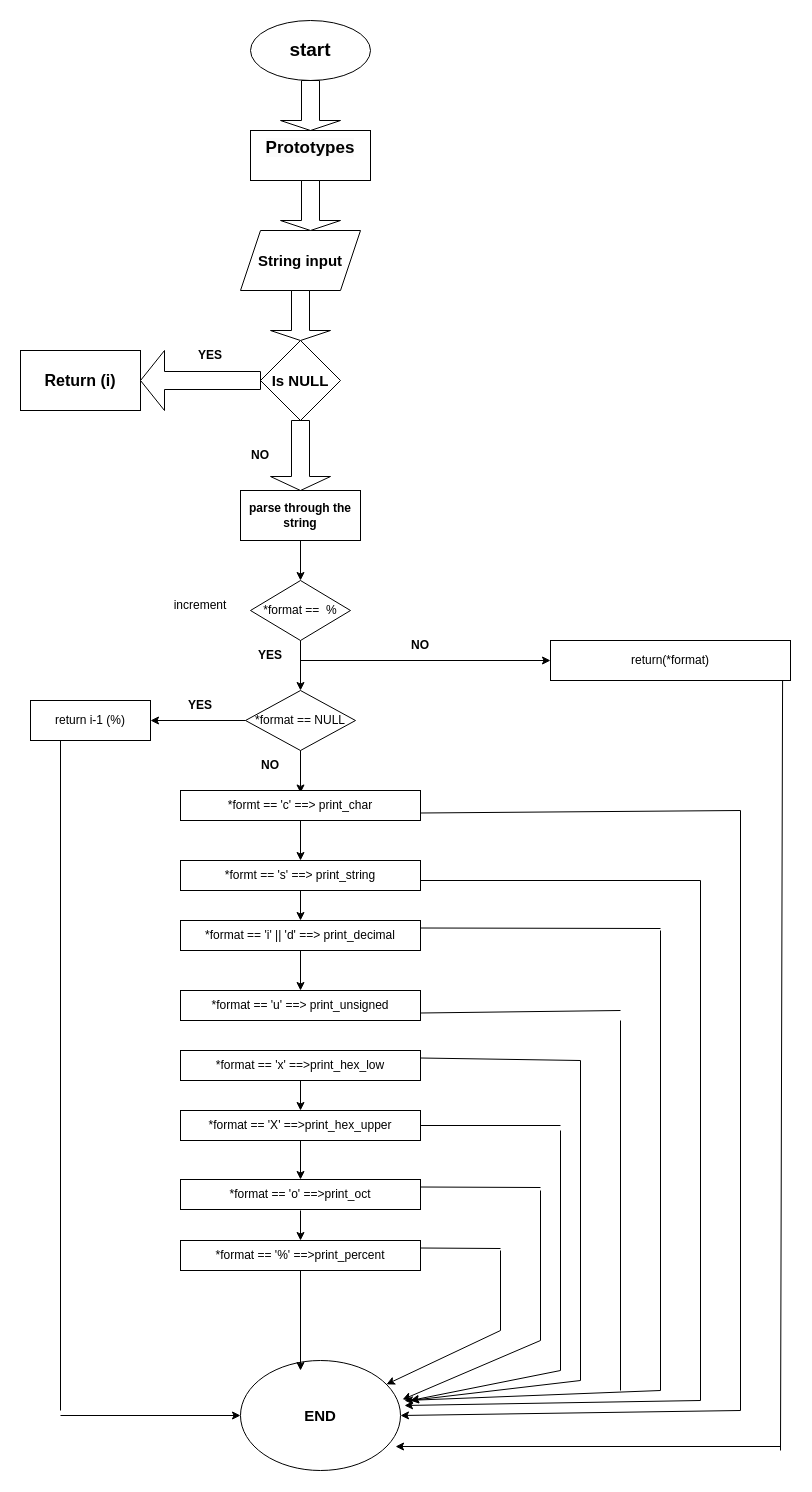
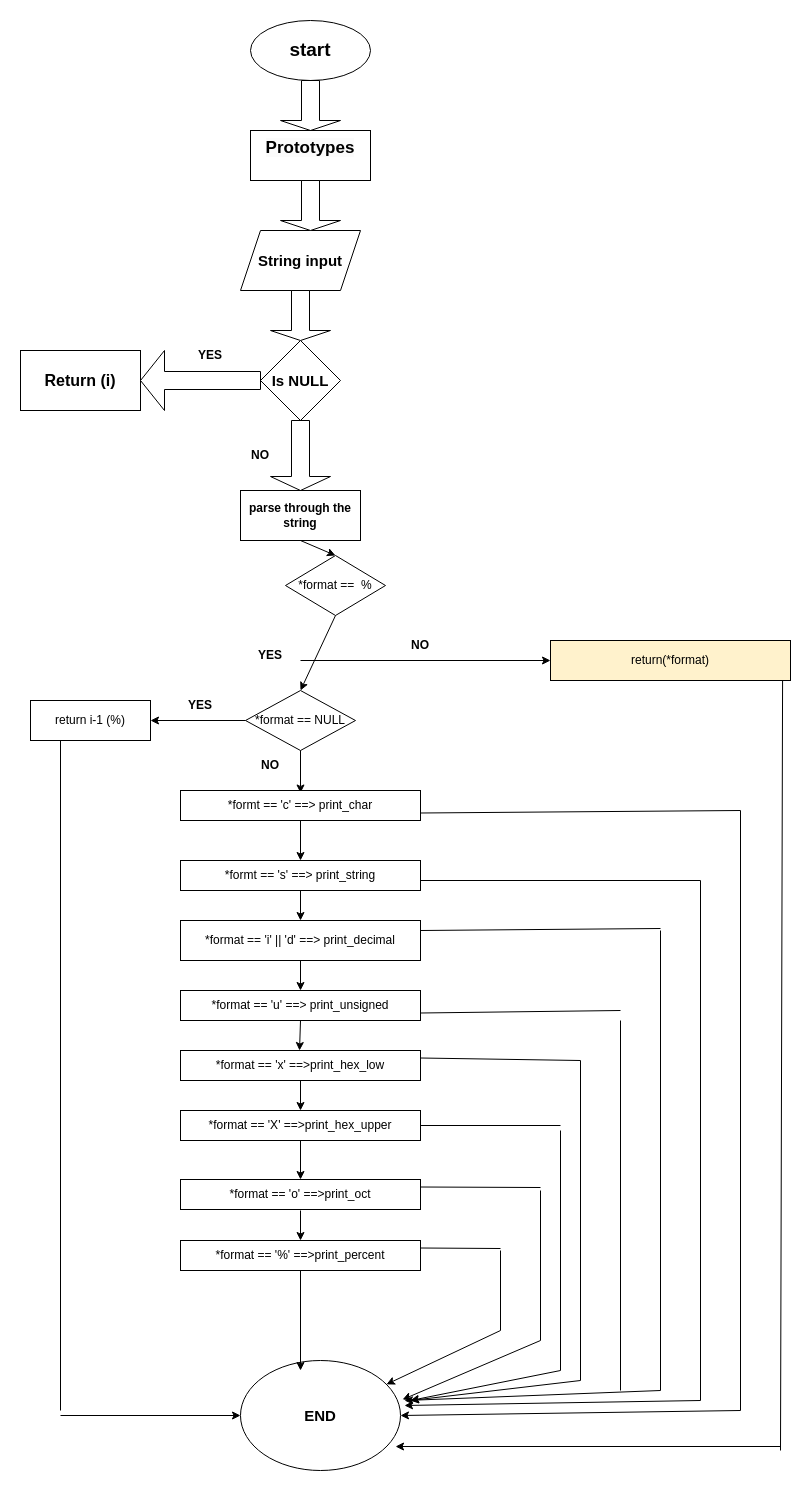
(201, 606) -> none
(301, 611) -> (336, 586)
(671, 661) -> (671, 661)
(301, 936) -> (301, 941)
none -> (300, 1032)
